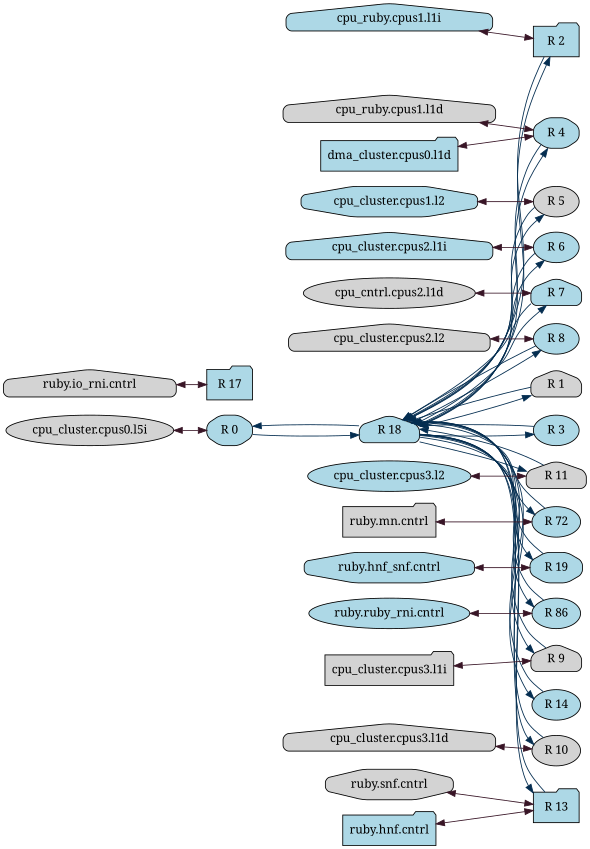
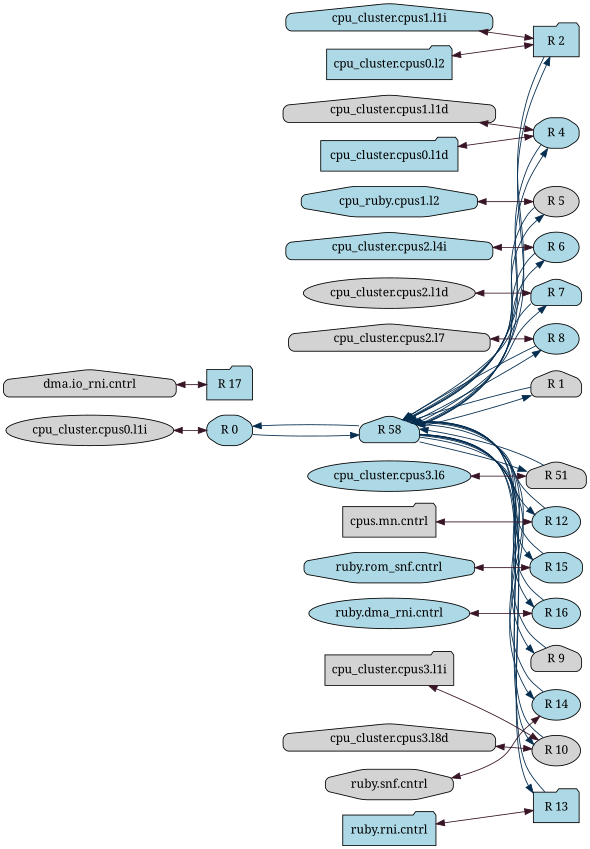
(389, 19) -> (389, 19)
none -> (389, 64)
(389, 110) -> (389, 110)
(389, 156) -> (389, 156)
(389, 202) -> (389, 202)
(389, 247) -> (389, 247)
(389, 293) -> (389, 293)
(389, 339) -> (389, 339)
(90, 385) -> (90, 385)
(90, 430) -> (90, 430)
(389, 430) -> (389, 430)
(556, 430) -> none
(389, 476) -> (389, 476)
(556, 476) -> (556, 476)
(389, 522) -> (389, 522)
(556, 522) -> (556, 522)
(389, 568) -> (389, 568)
(556, 568) -> (556, 568)
(389, 613) -> (389, 613)
(556, 613) -> (556, 613)
(492, 663) -> (485, 710)
(389, 739) -> (389, 739)
(490, 798) -> (503, 757)
(389, 830) -> (389, 830)
